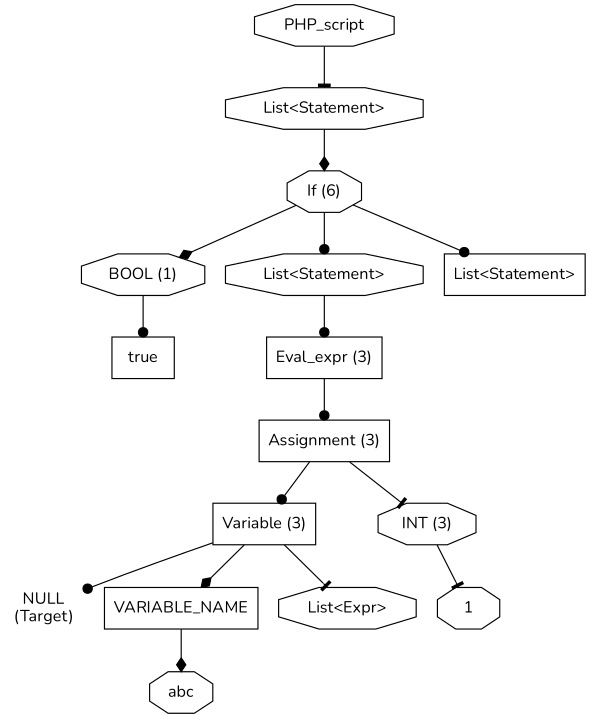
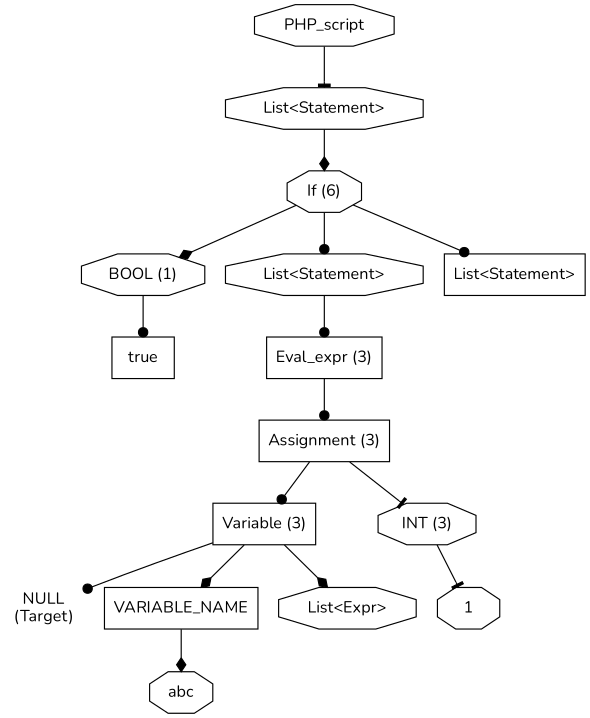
(304, 564) -> (301, 561)
